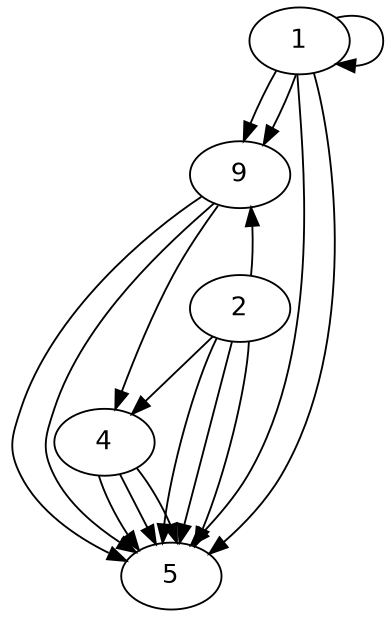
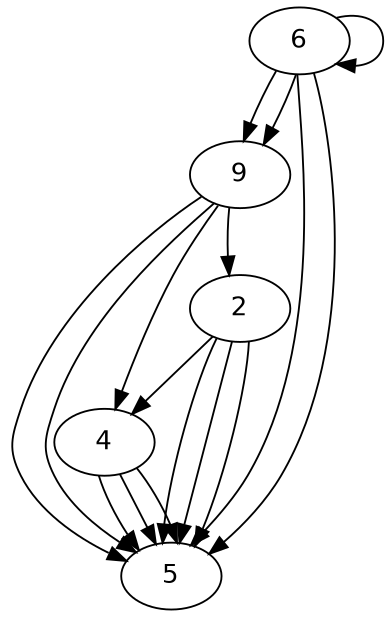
(300, 41) -> (300, 41)
(253, 251) -> (228, 232)
